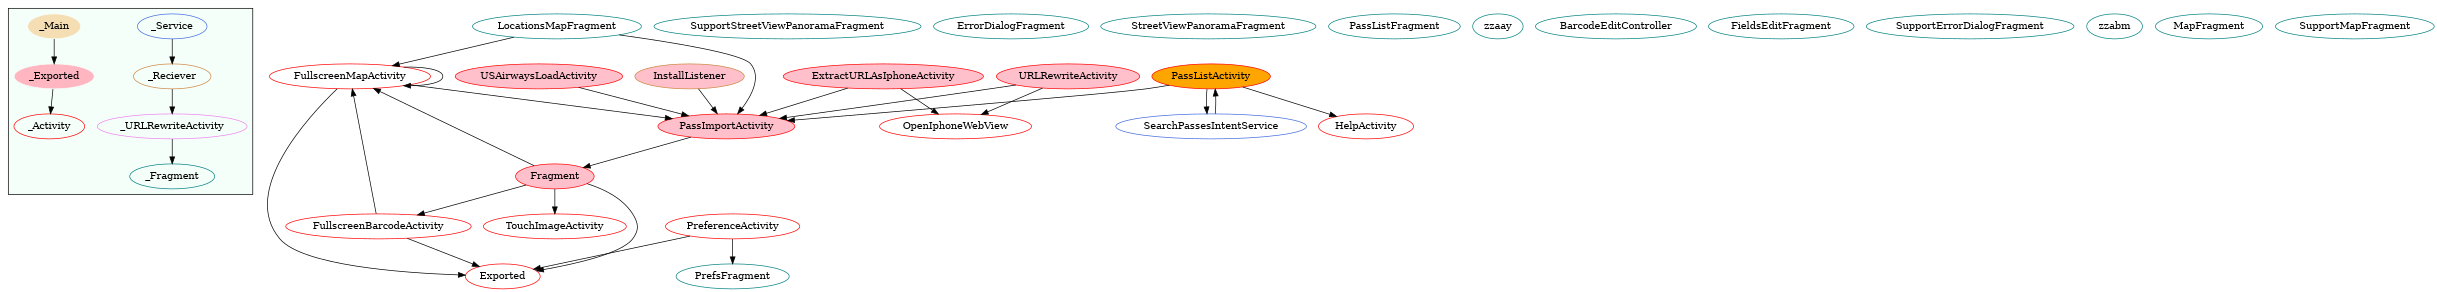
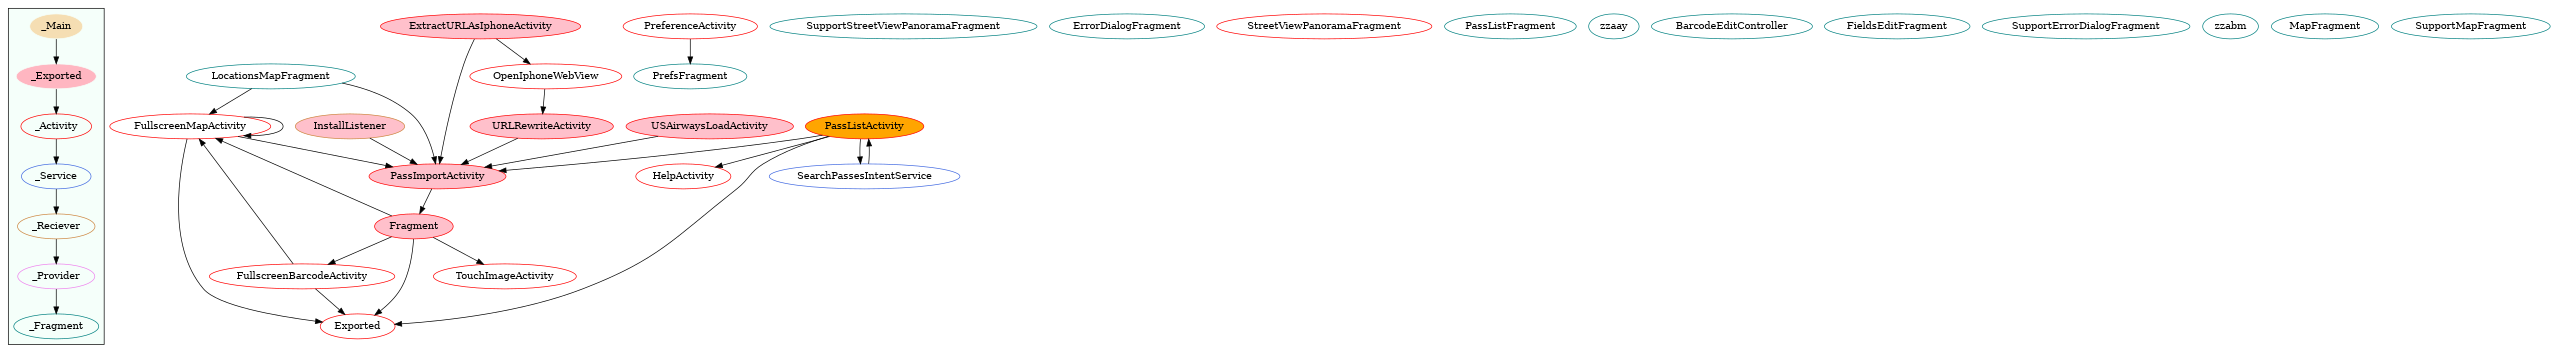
(1208, 26) -> (1324, 26)
(1025, 96) -> (544, 98)
(172, 126) -> (56, 276)
none -> (56, 148)
(626, 250) -> (632, 267)
